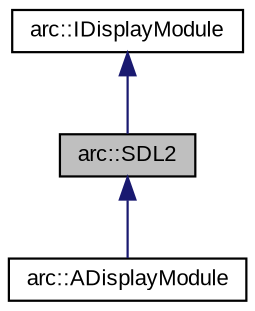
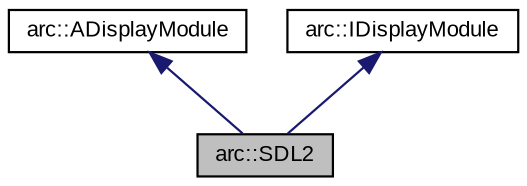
(128, 229) -> (205, 101)
